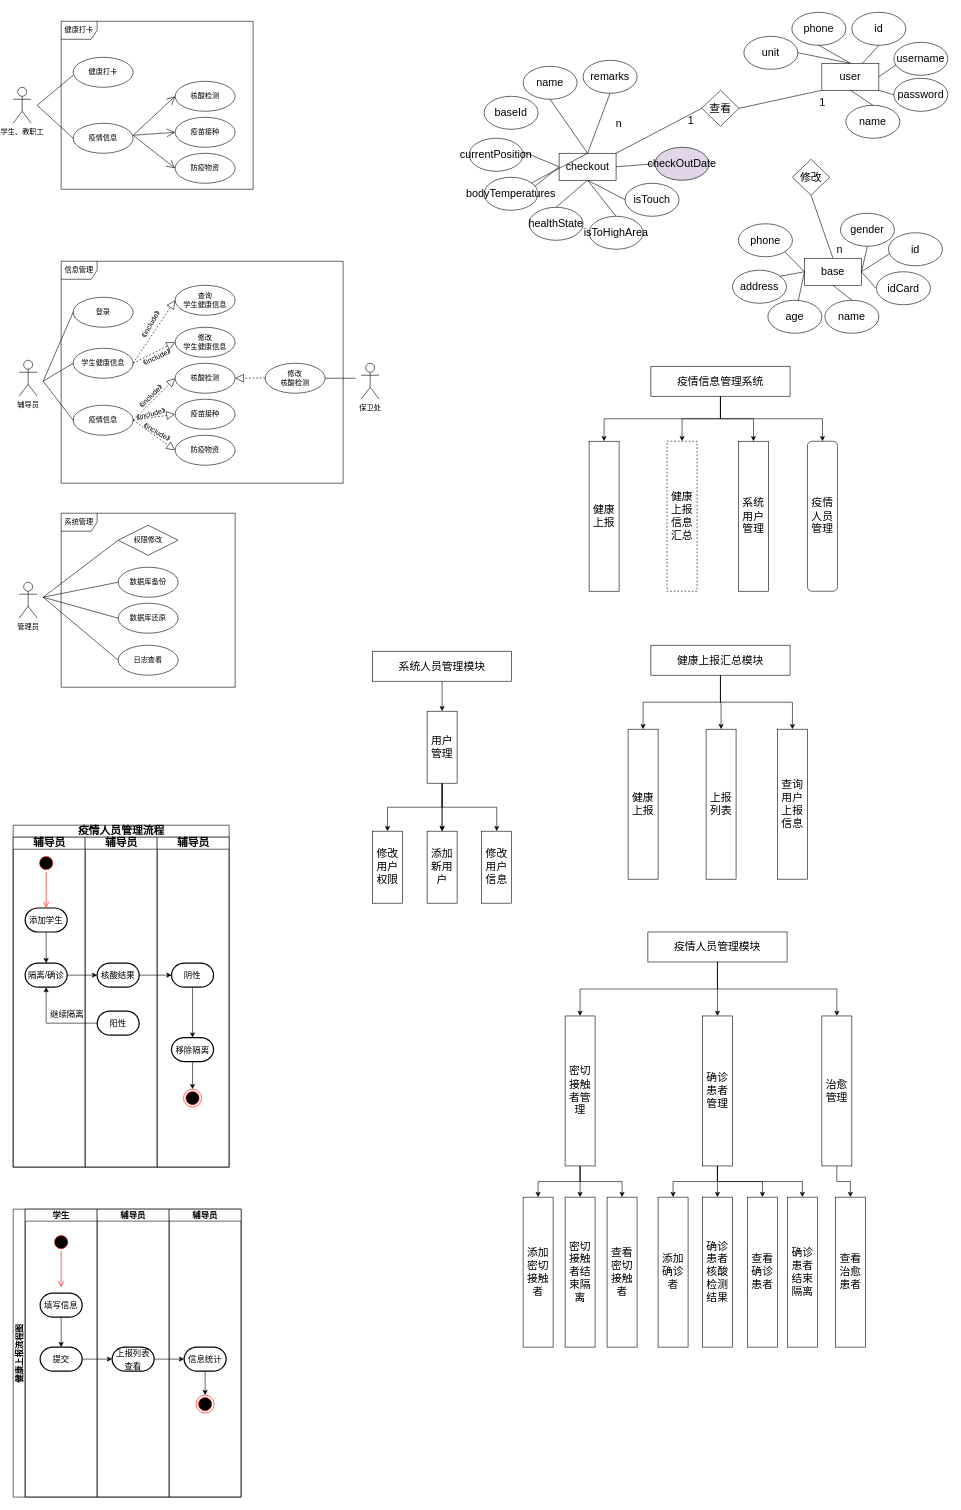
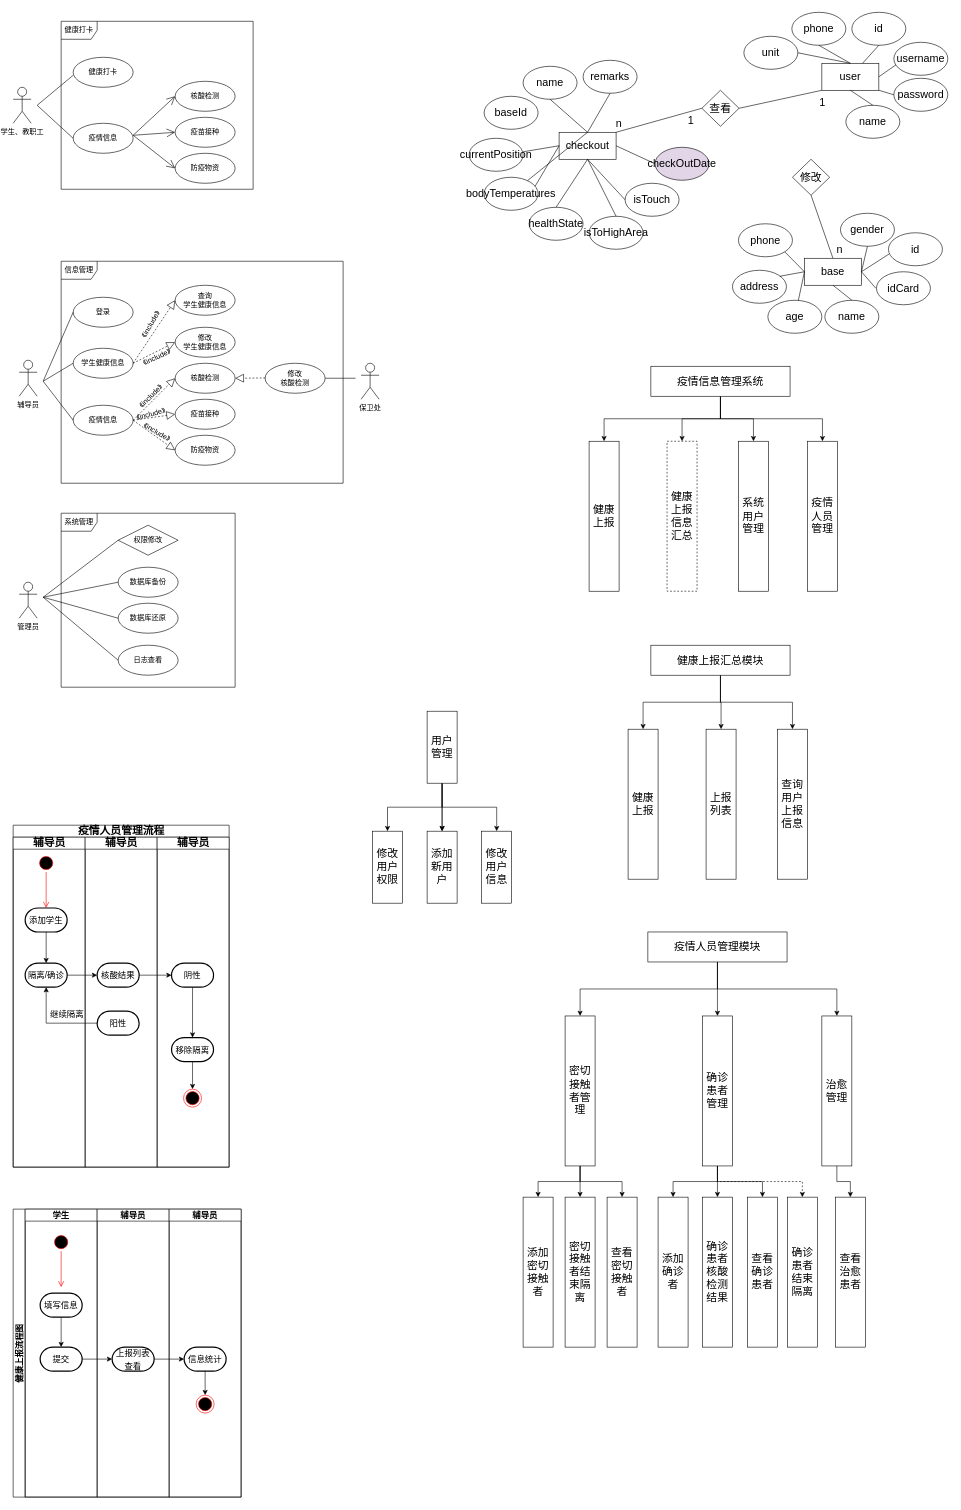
(587, 167) -> (587, 146)
(822, 516) -> (822, 516)
(442, 666) -> none
(442, 705) -> none
(788, 1182) -> (788, 1182)
